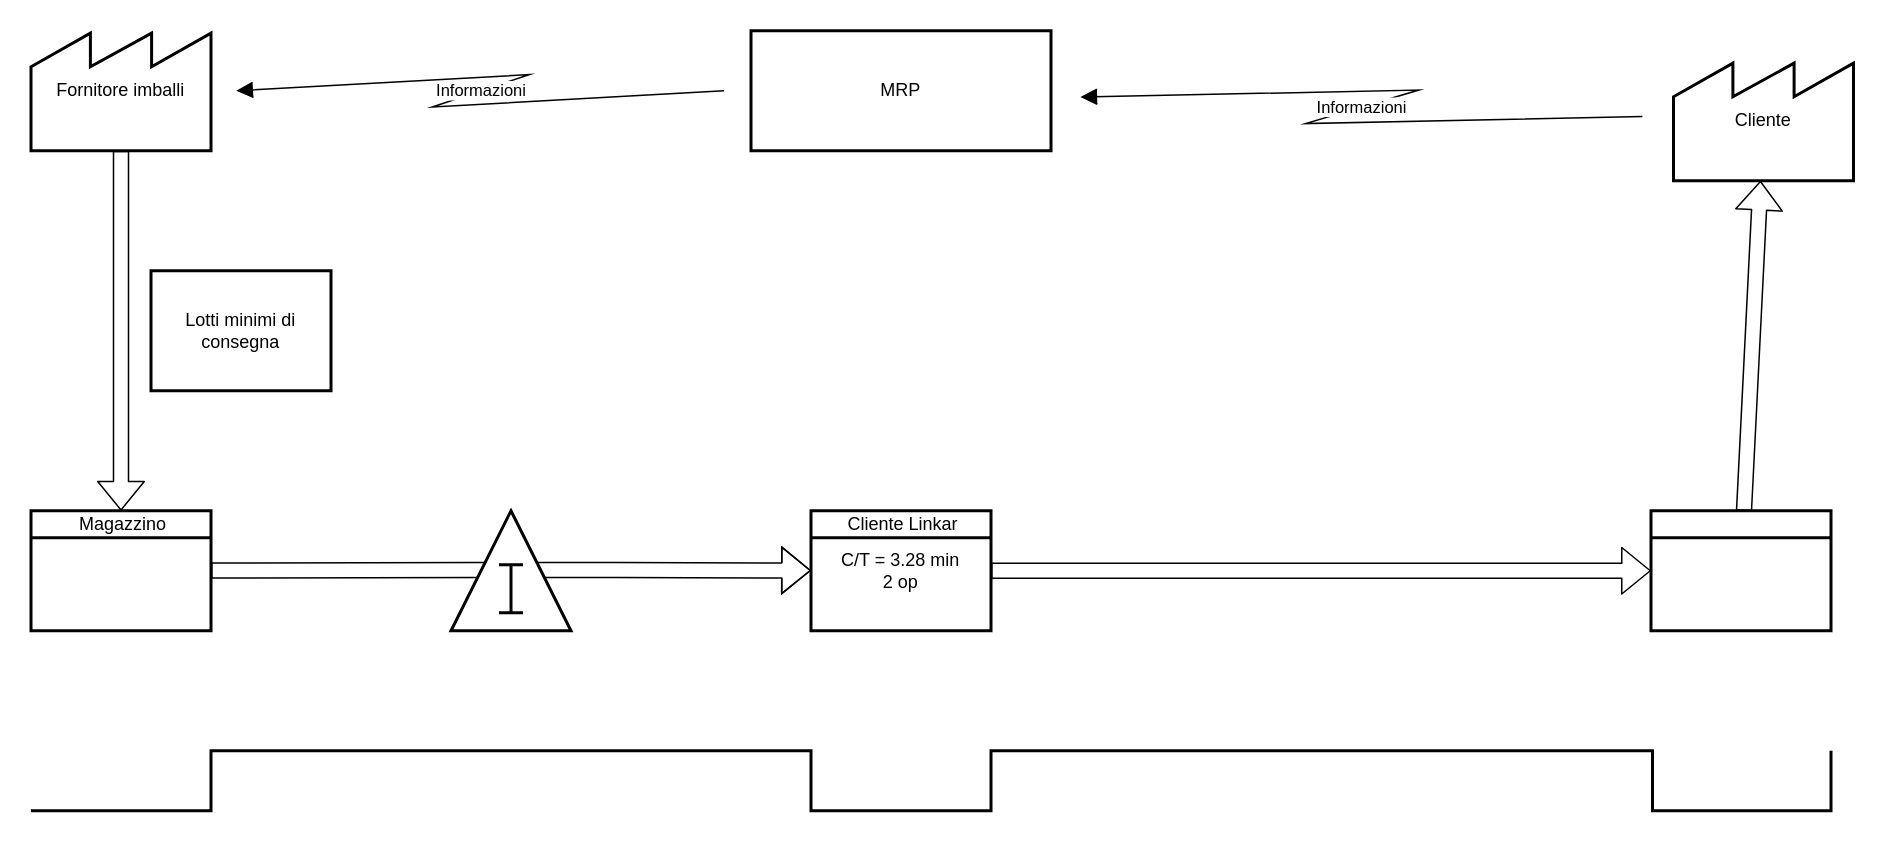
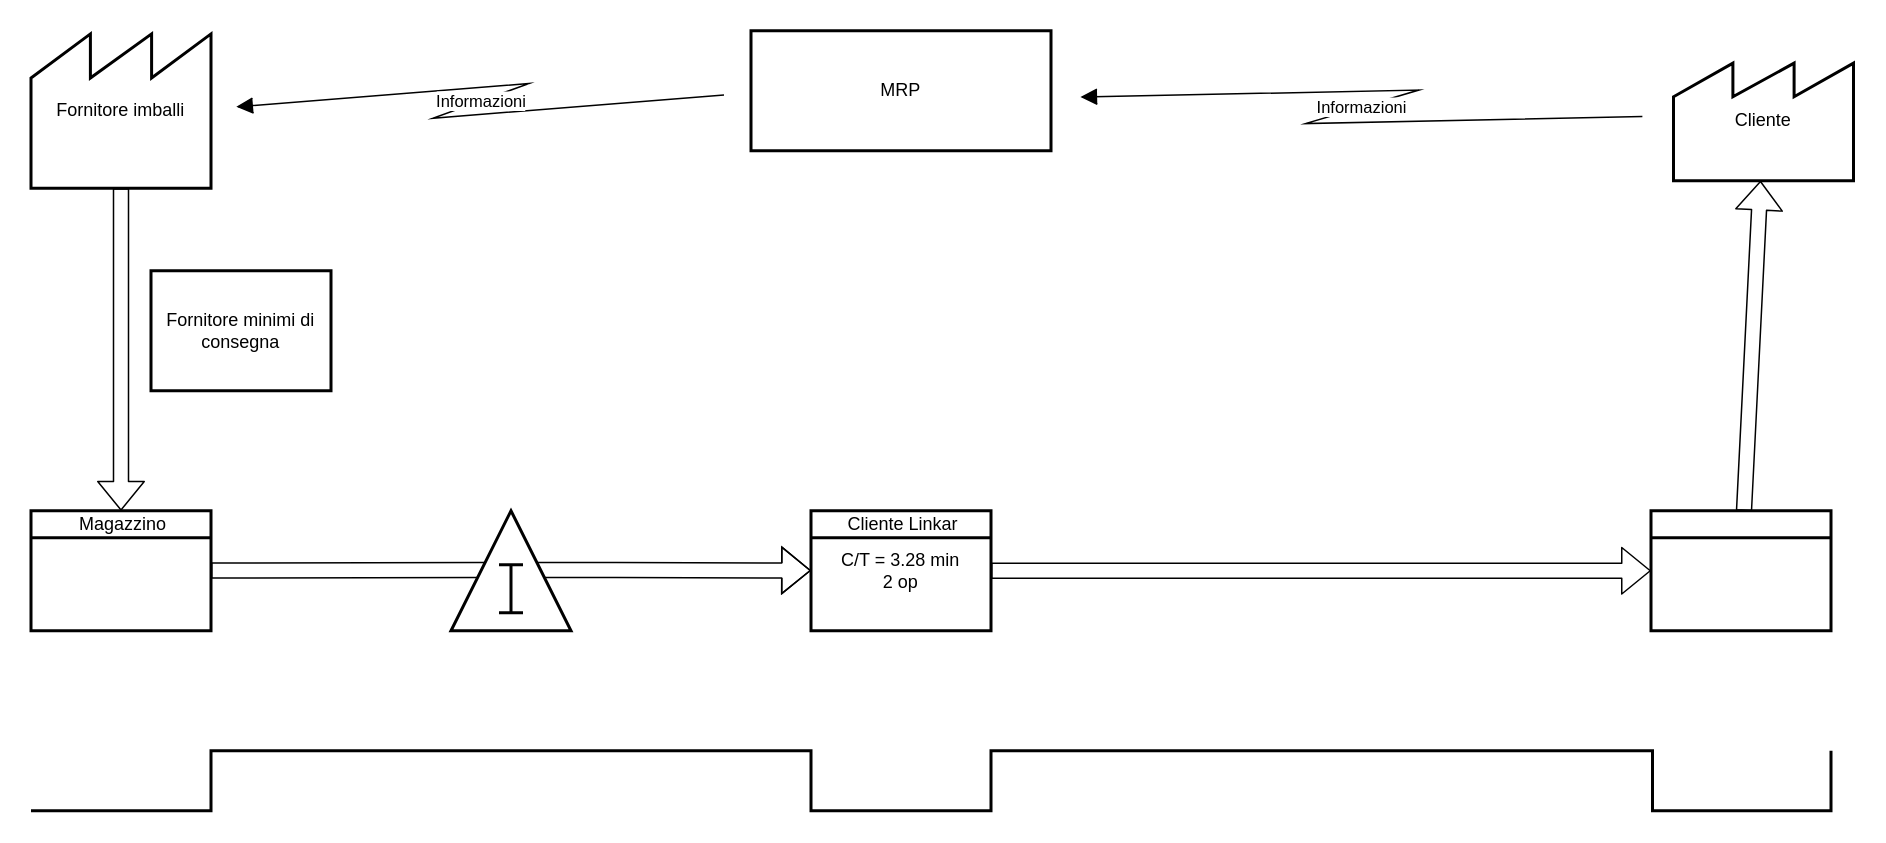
(121, 91) -> (121, 110)
(241, 331) -> (241, 331)
